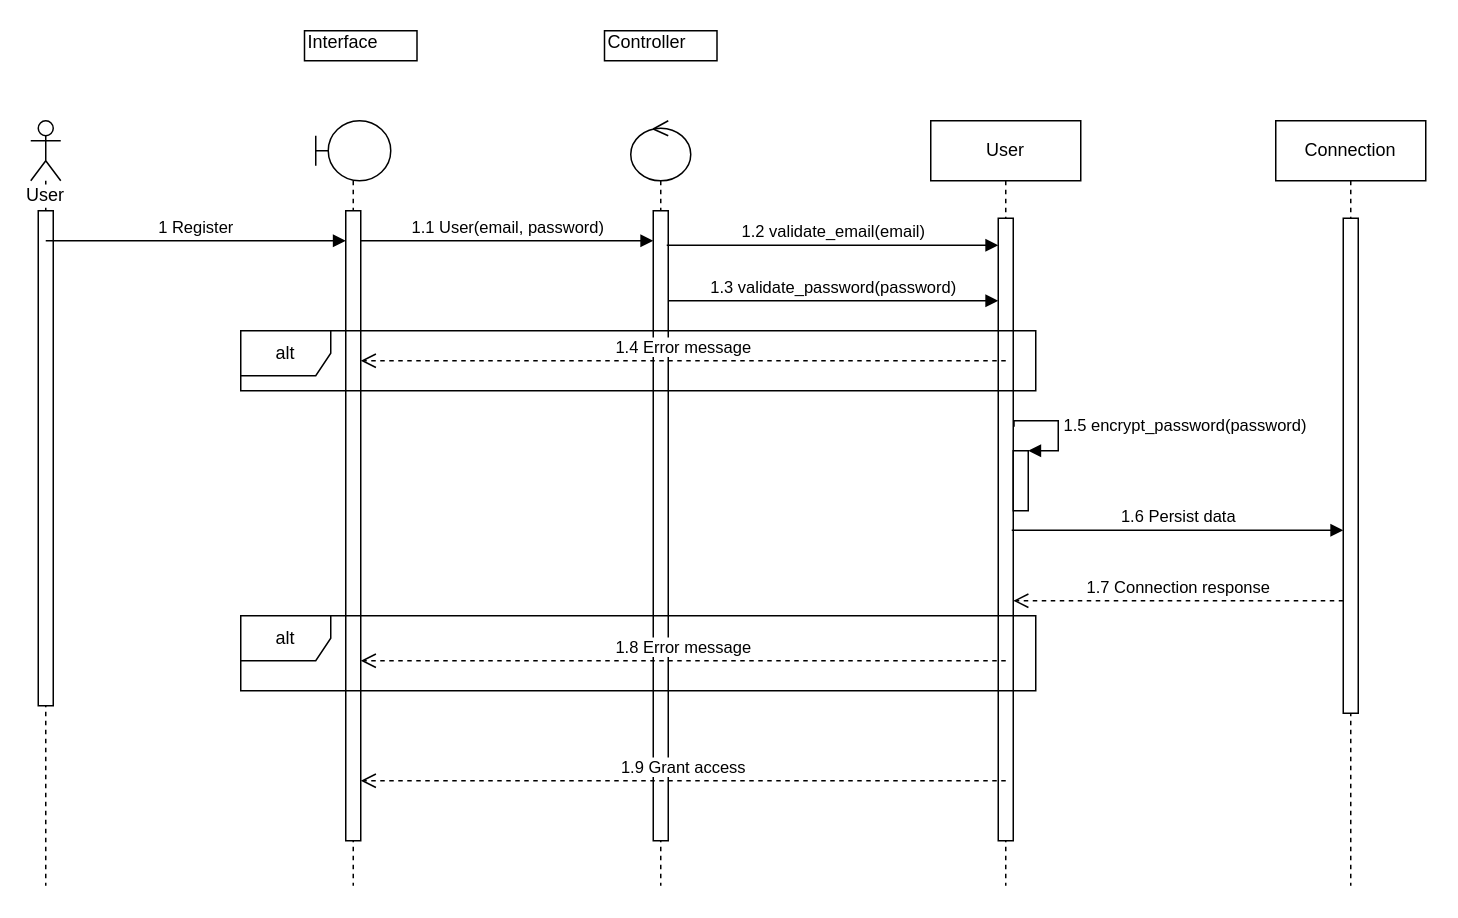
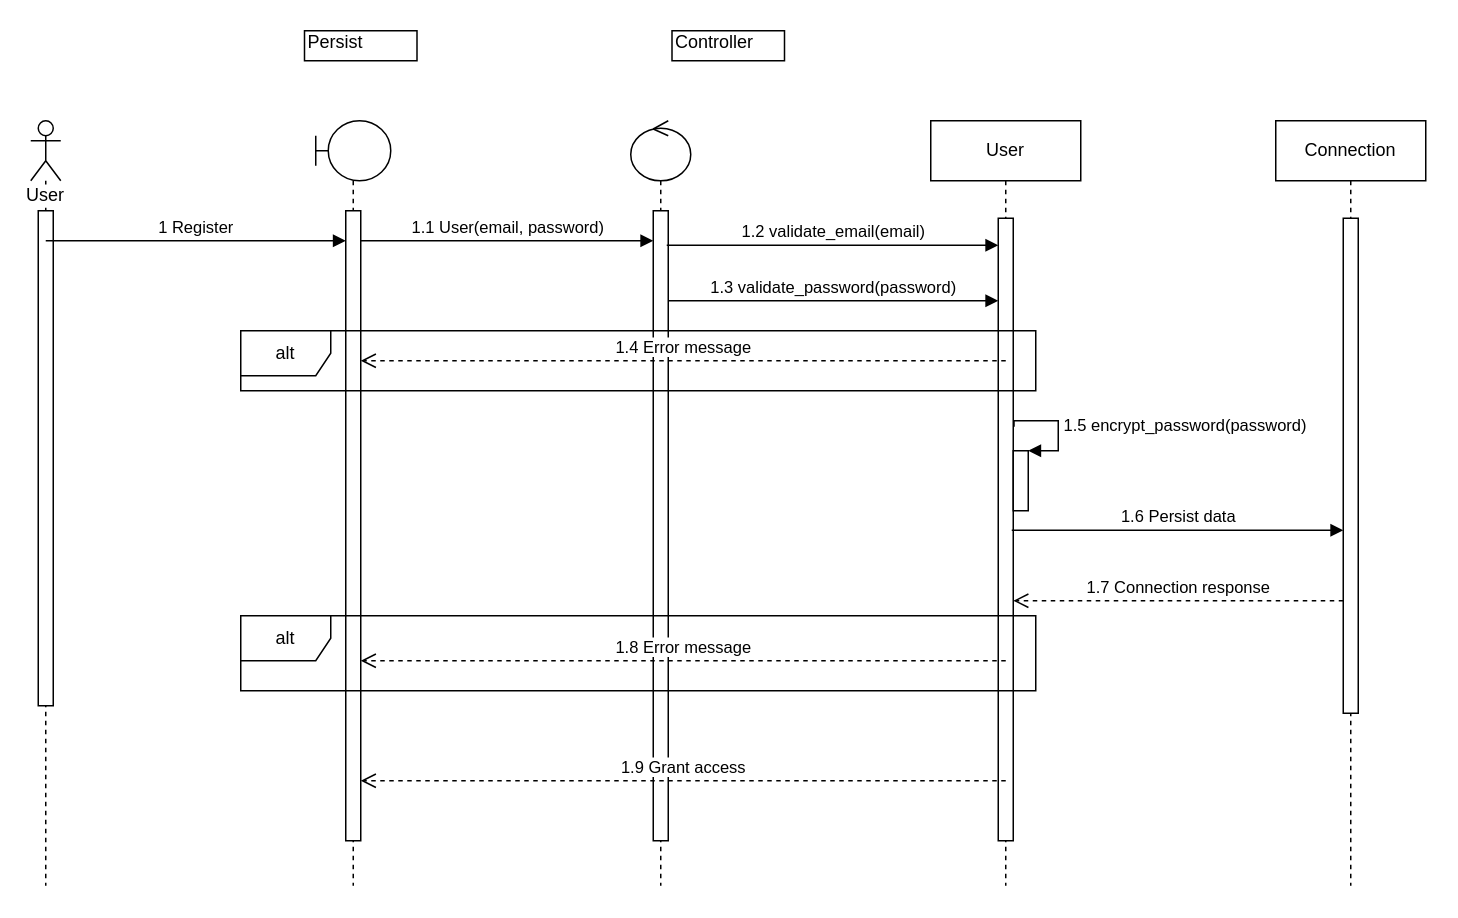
(354, 43) -> (341, 43)
(661, 46) -> (728, 46)
